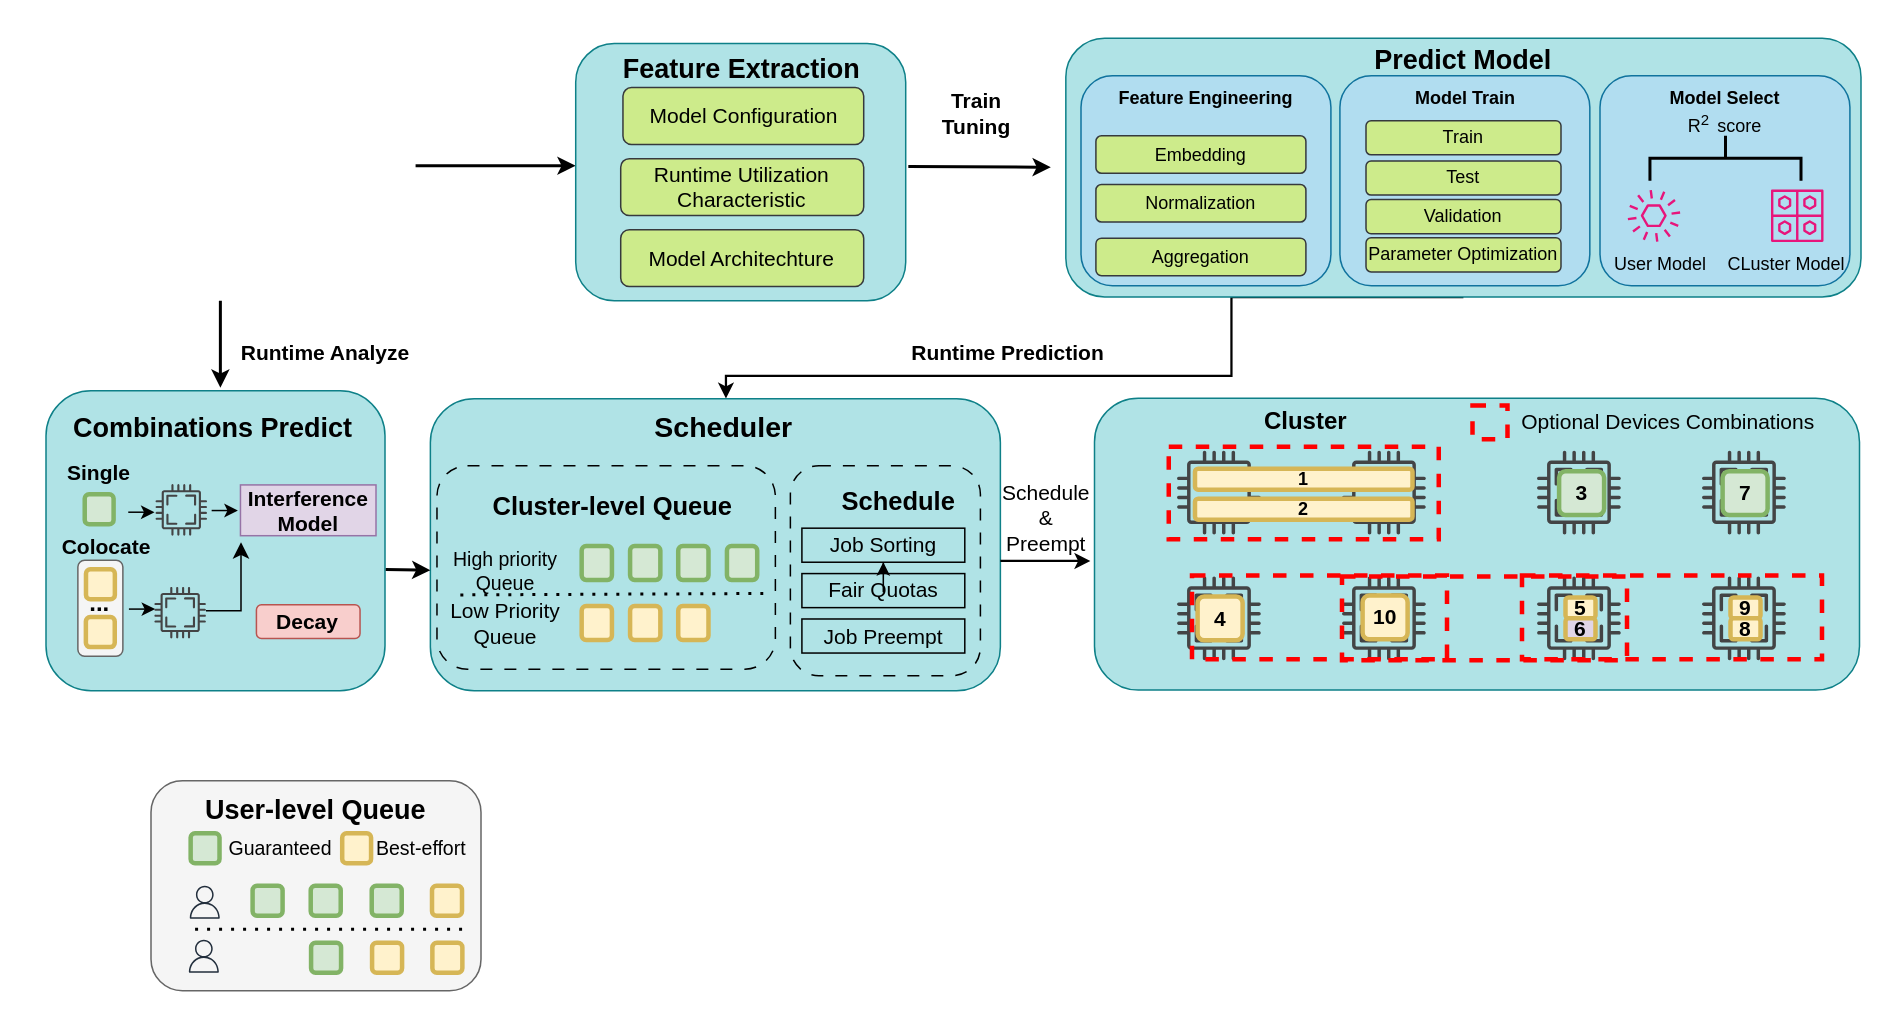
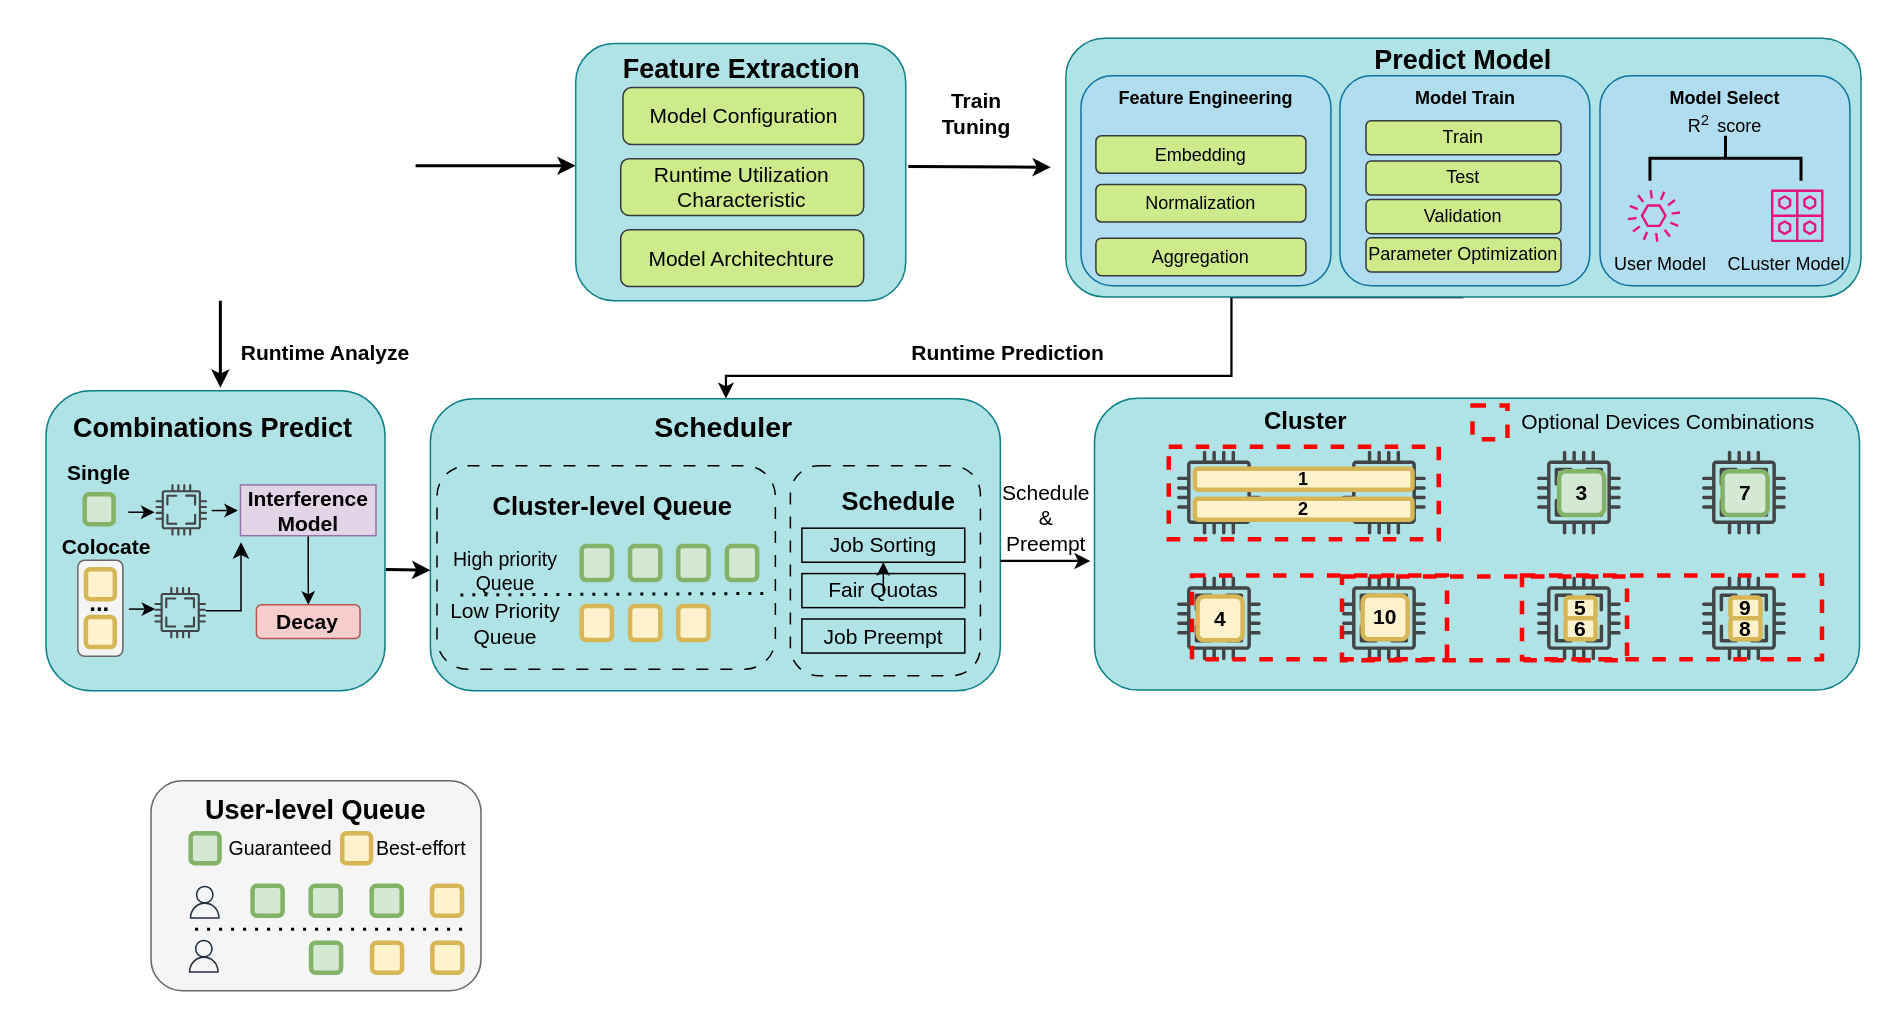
none -> (308, 565)
(1580, 629) -> (1580, 629)
